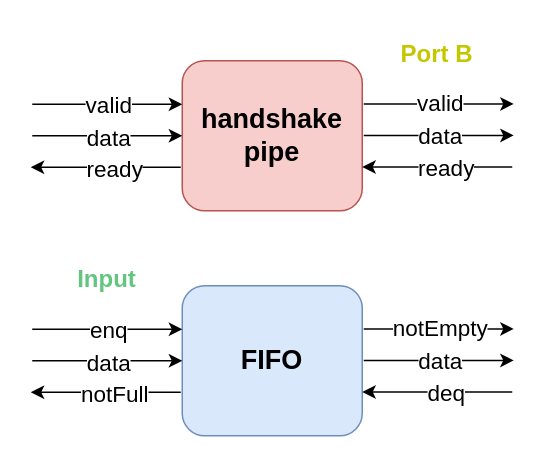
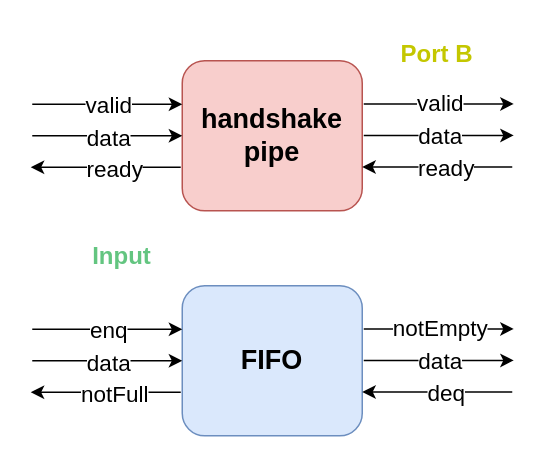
(107, 278) -> (122, 256)
